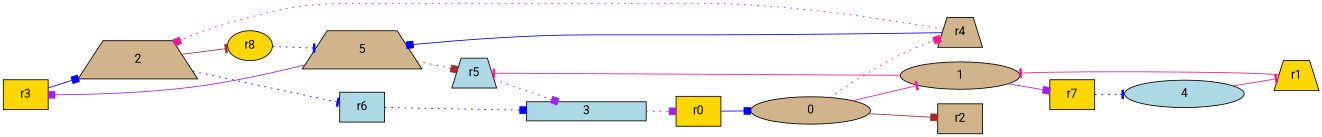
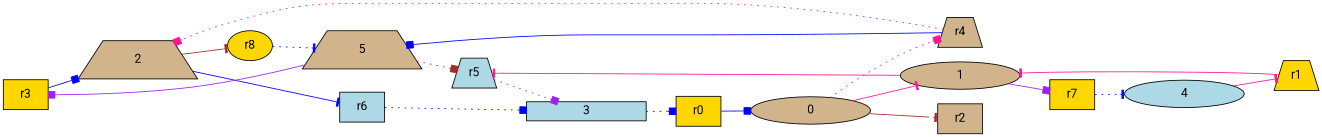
(264, 86) -> (264, 86)
(657, 111) -> (657, 111)
(899, 115) -> (899, 115)
